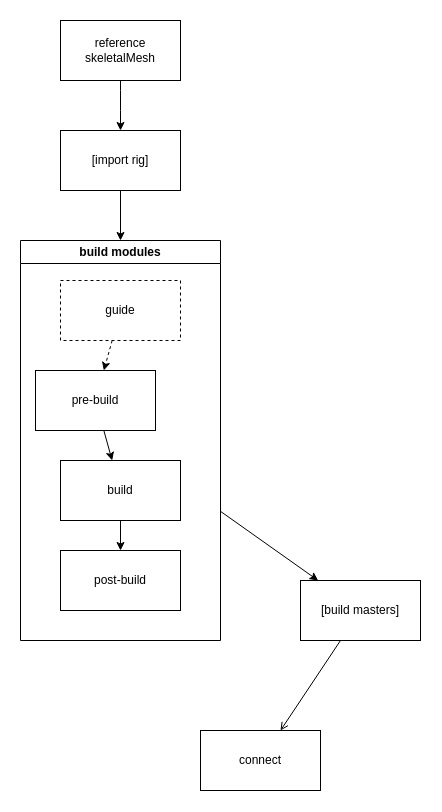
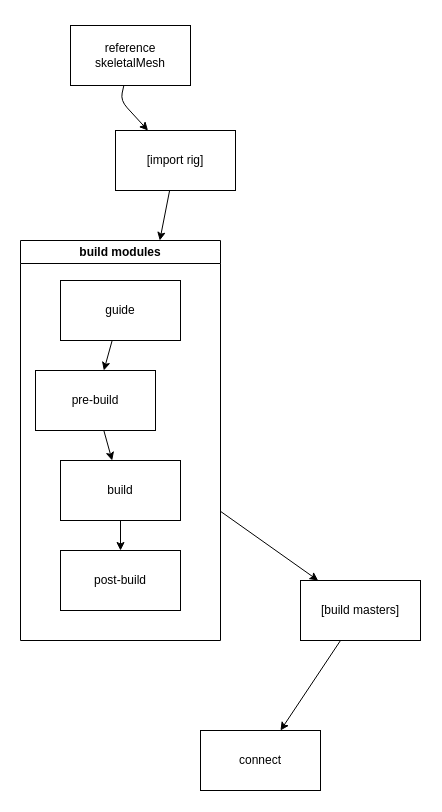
(121, 51) -> (131, 56)
(121, 161) -> (176, 161)
(121, 311) -> (121, 311)
(109, 352) -> (109, 352)
(284, 725) -> (285, 724)
